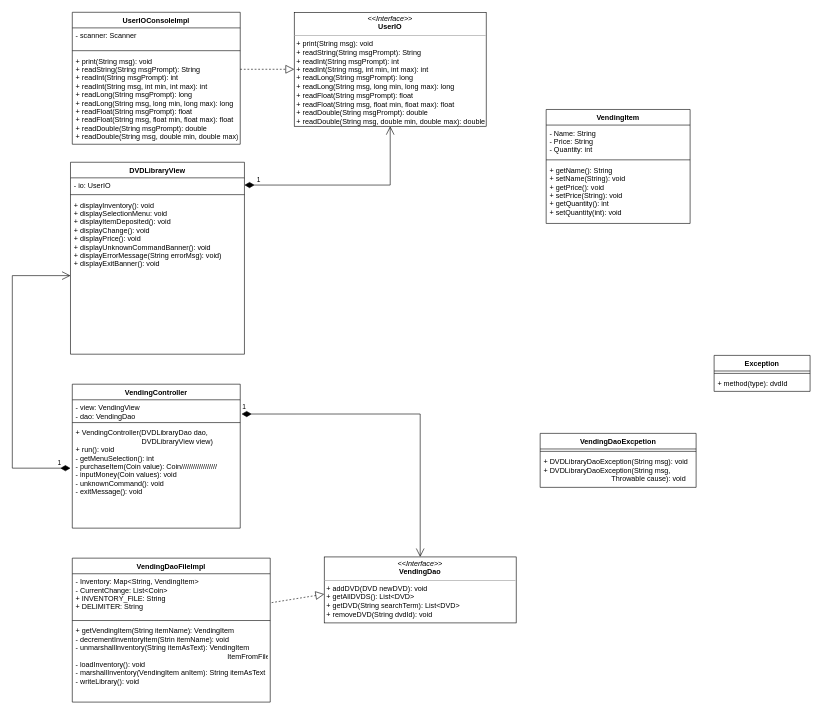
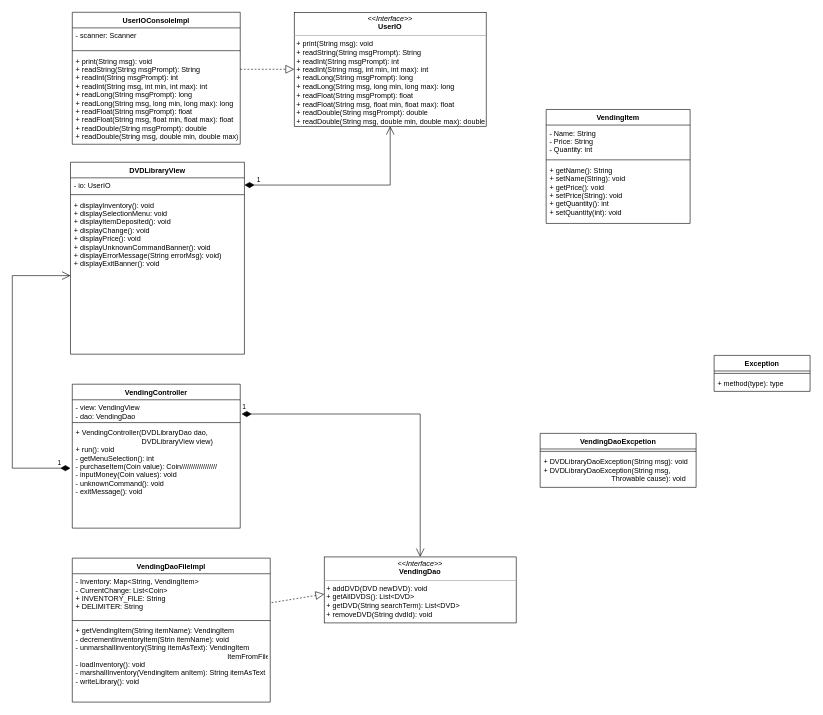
(757, 384) -> (755, 384)
